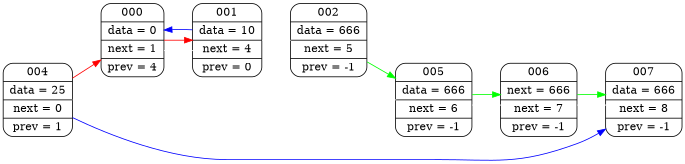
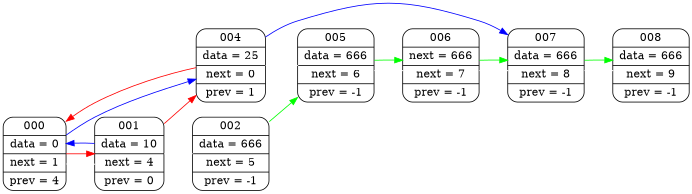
none -> (651, 65)
none -> (125, 104)
none -> (177, 112)
